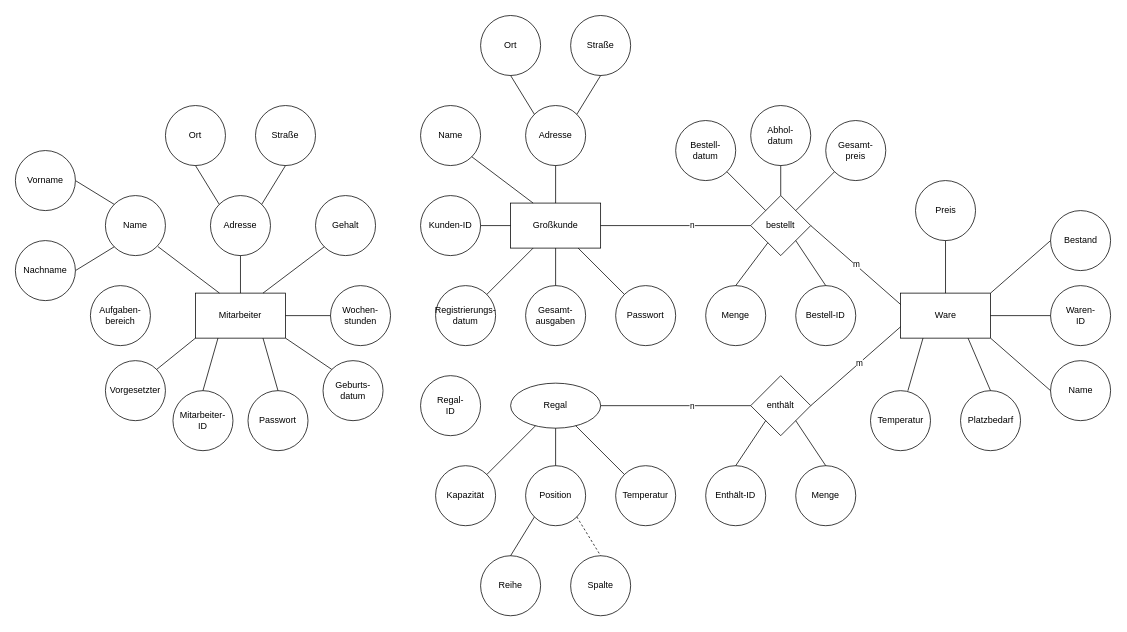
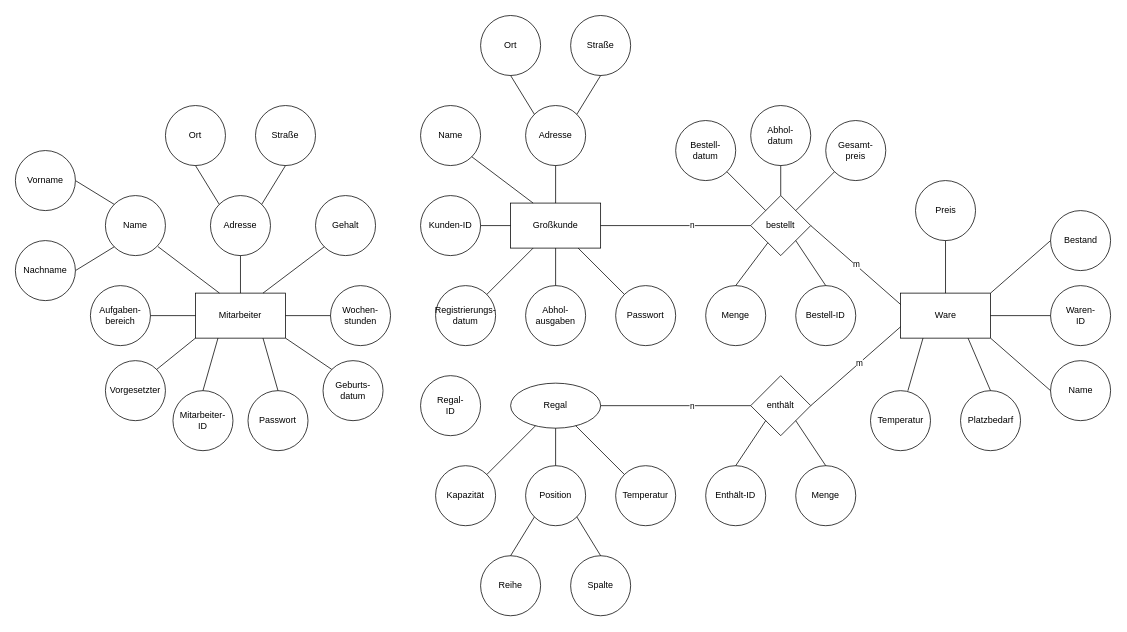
none -> (172, 315)
(555, 315) -> (555, 315)
(588, 536) -> (588, 536)
